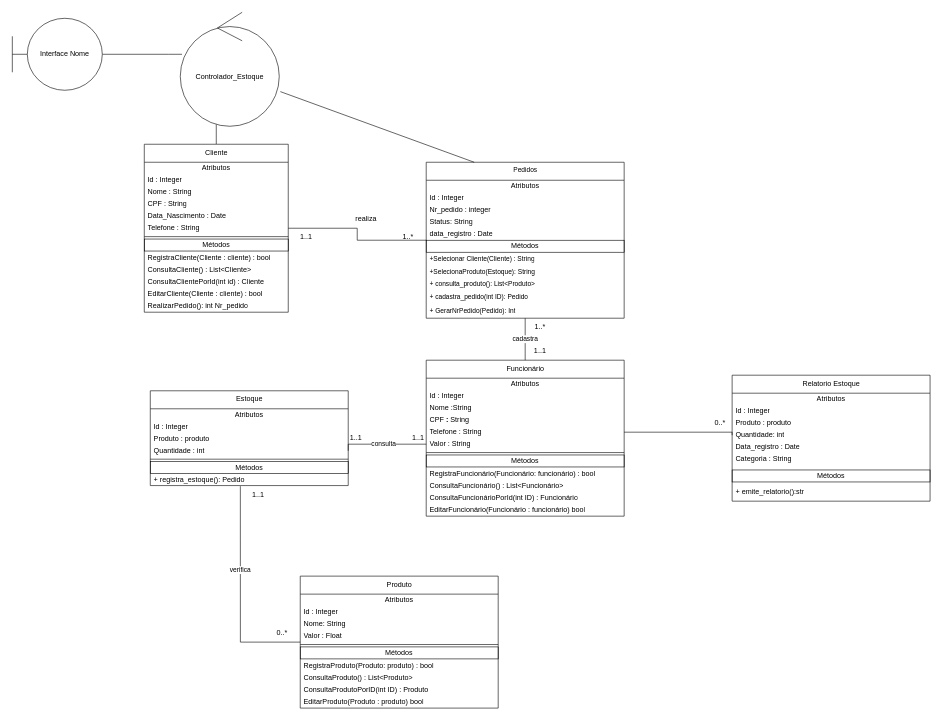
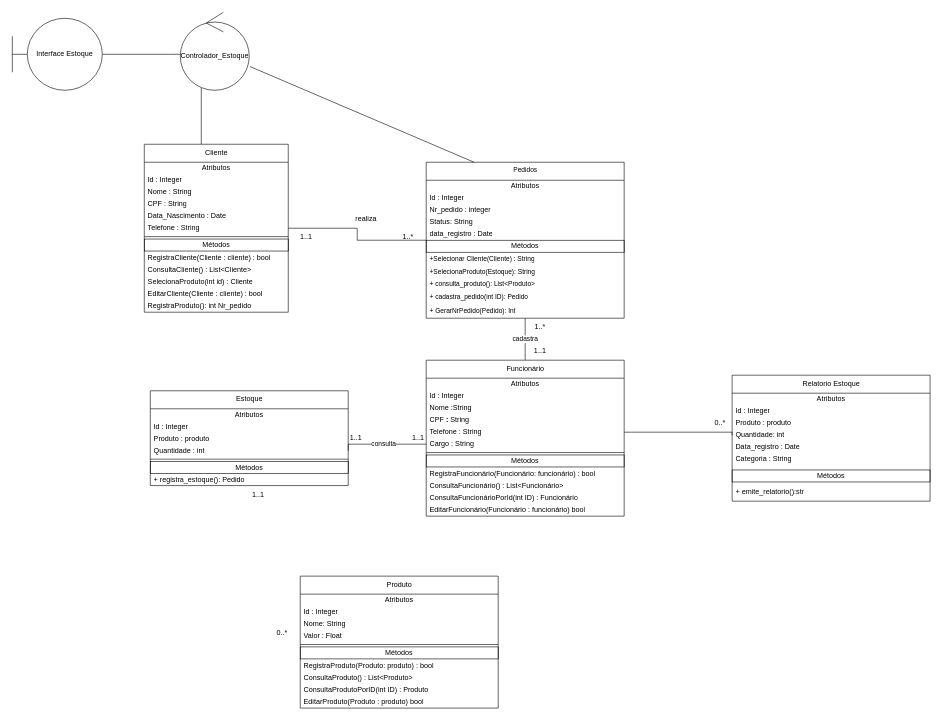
(65, 54) -> (65, 54)
(230, 69) -> (215, 51)
(214, 282) -> (207, 282)
(203, 306) -> (207, 306)
(453, 444) -> (454, 444)
(240, 566) -> none
